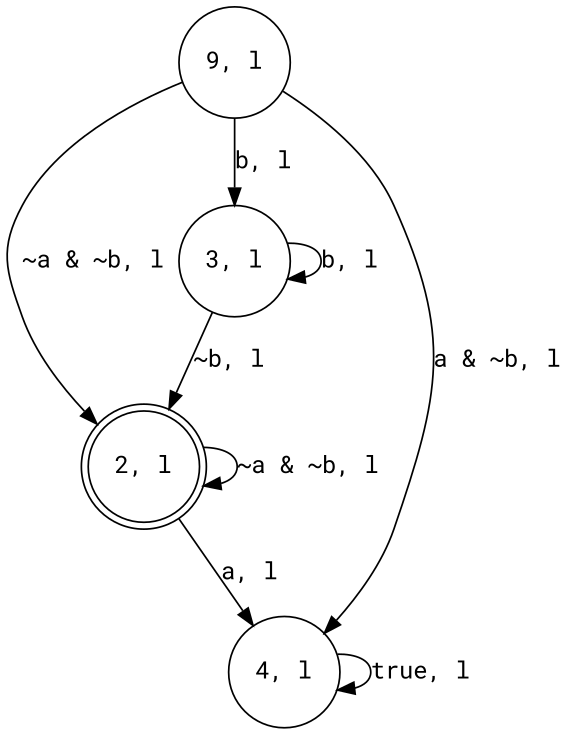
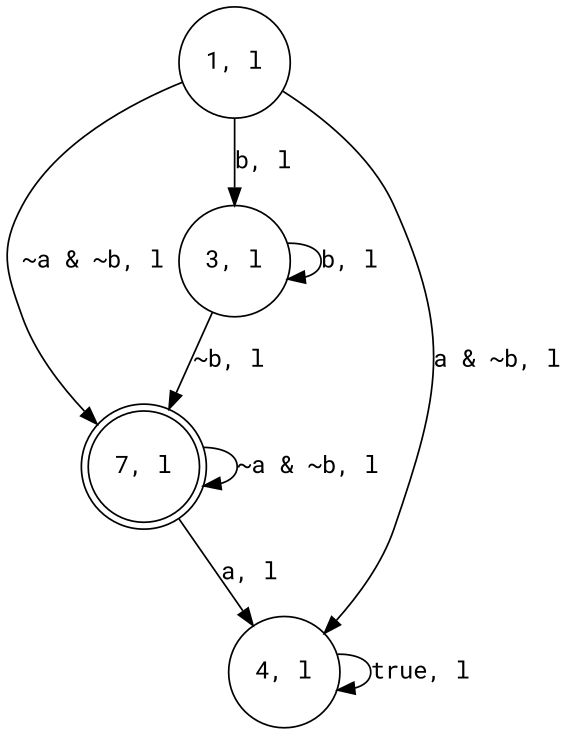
(235, 63) -> (235, 63)
(144, 467) -> (144, 467)
